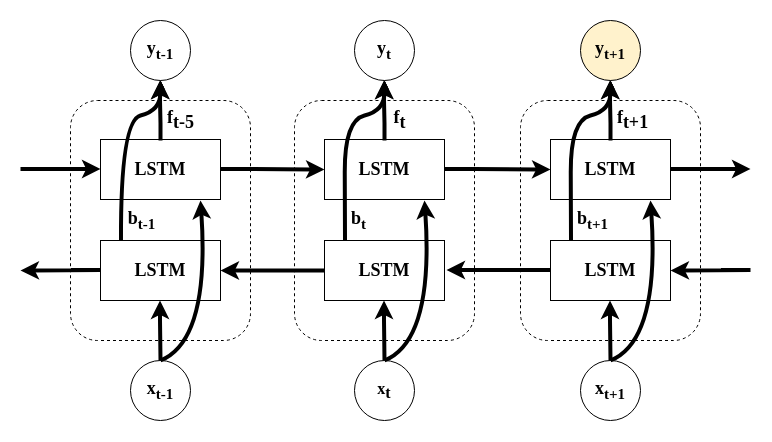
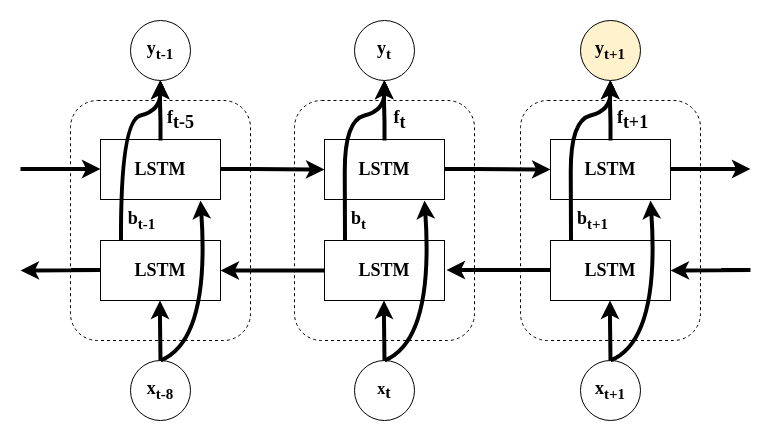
(161, 391) -> (161, 391)
